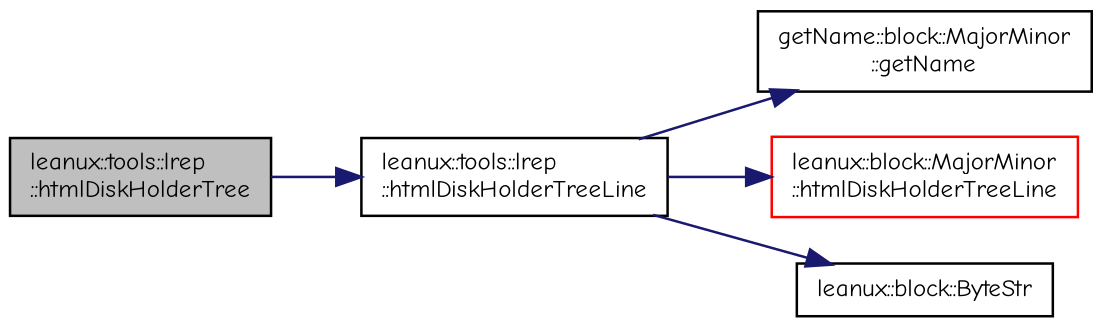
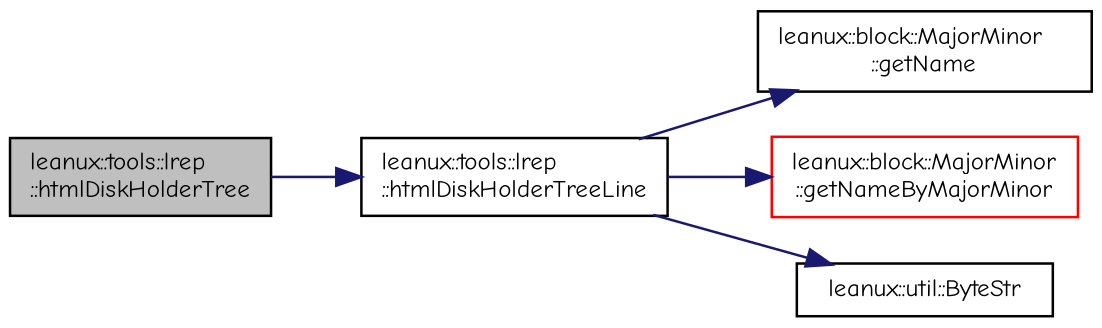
(925, 51) -> (925, 51)
(925, 177) -> (925, 177)
(925, 290) -> (925, 290)
